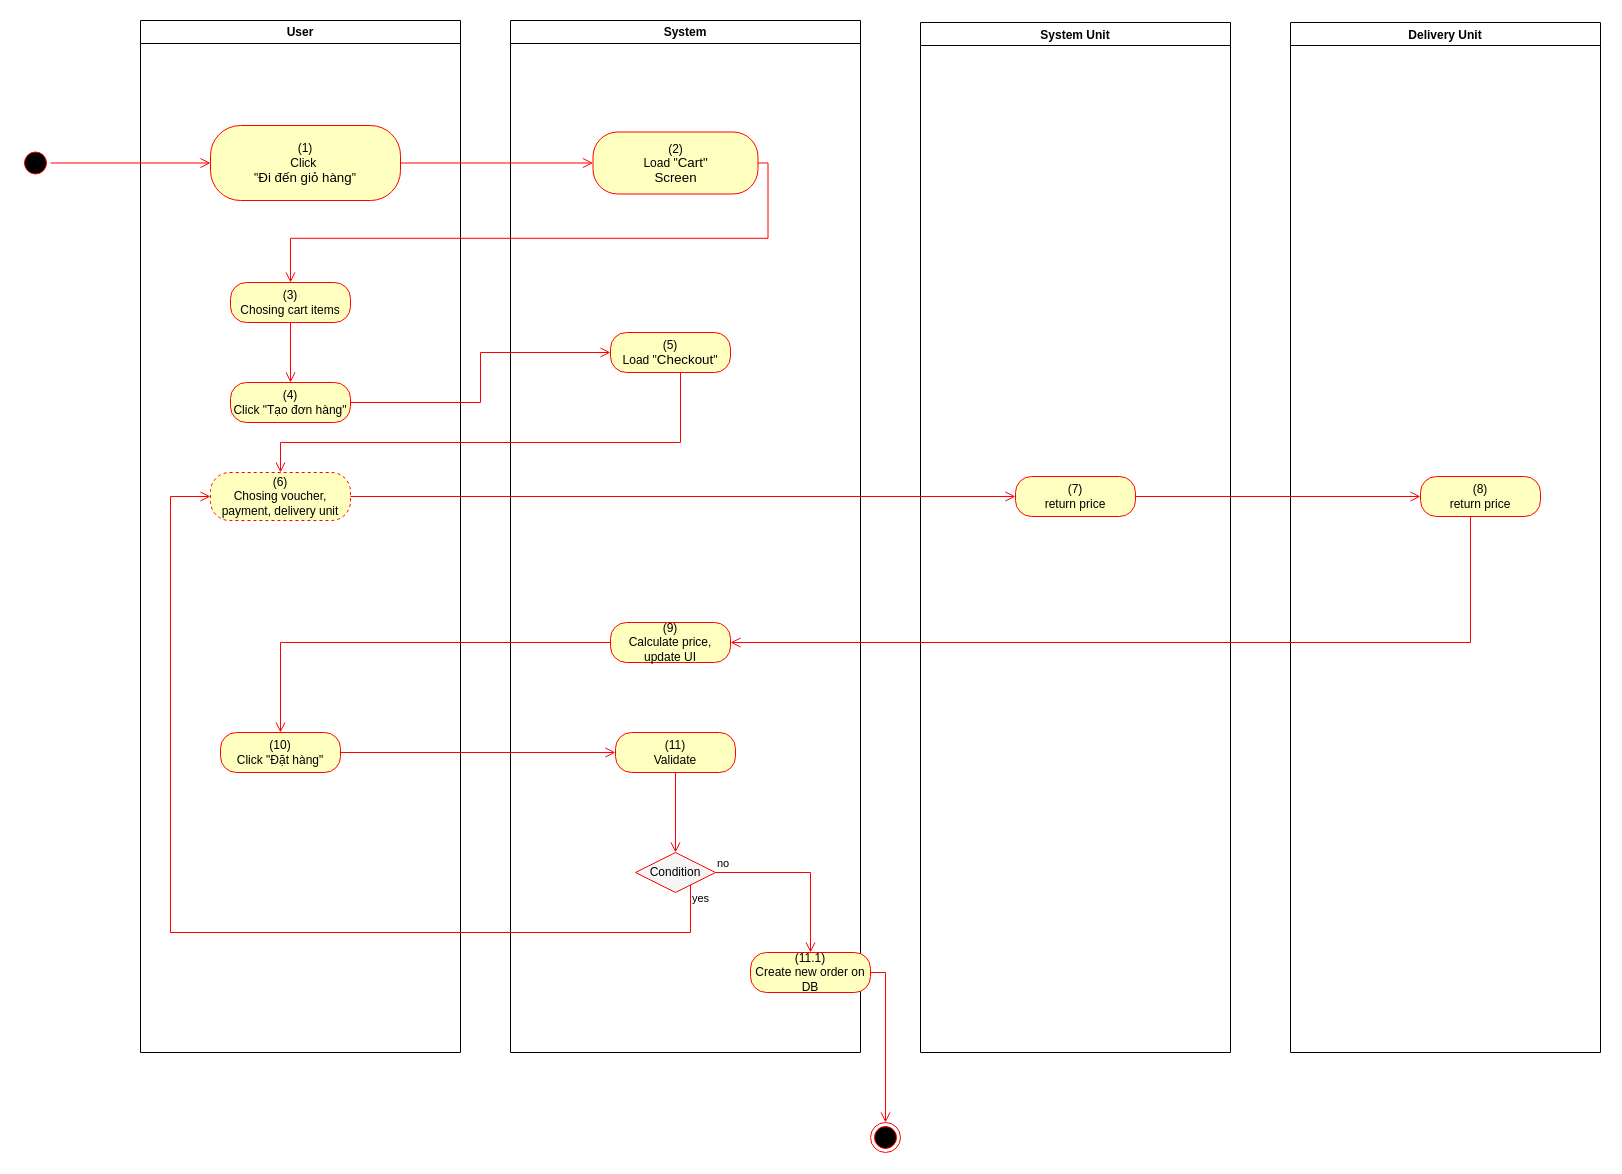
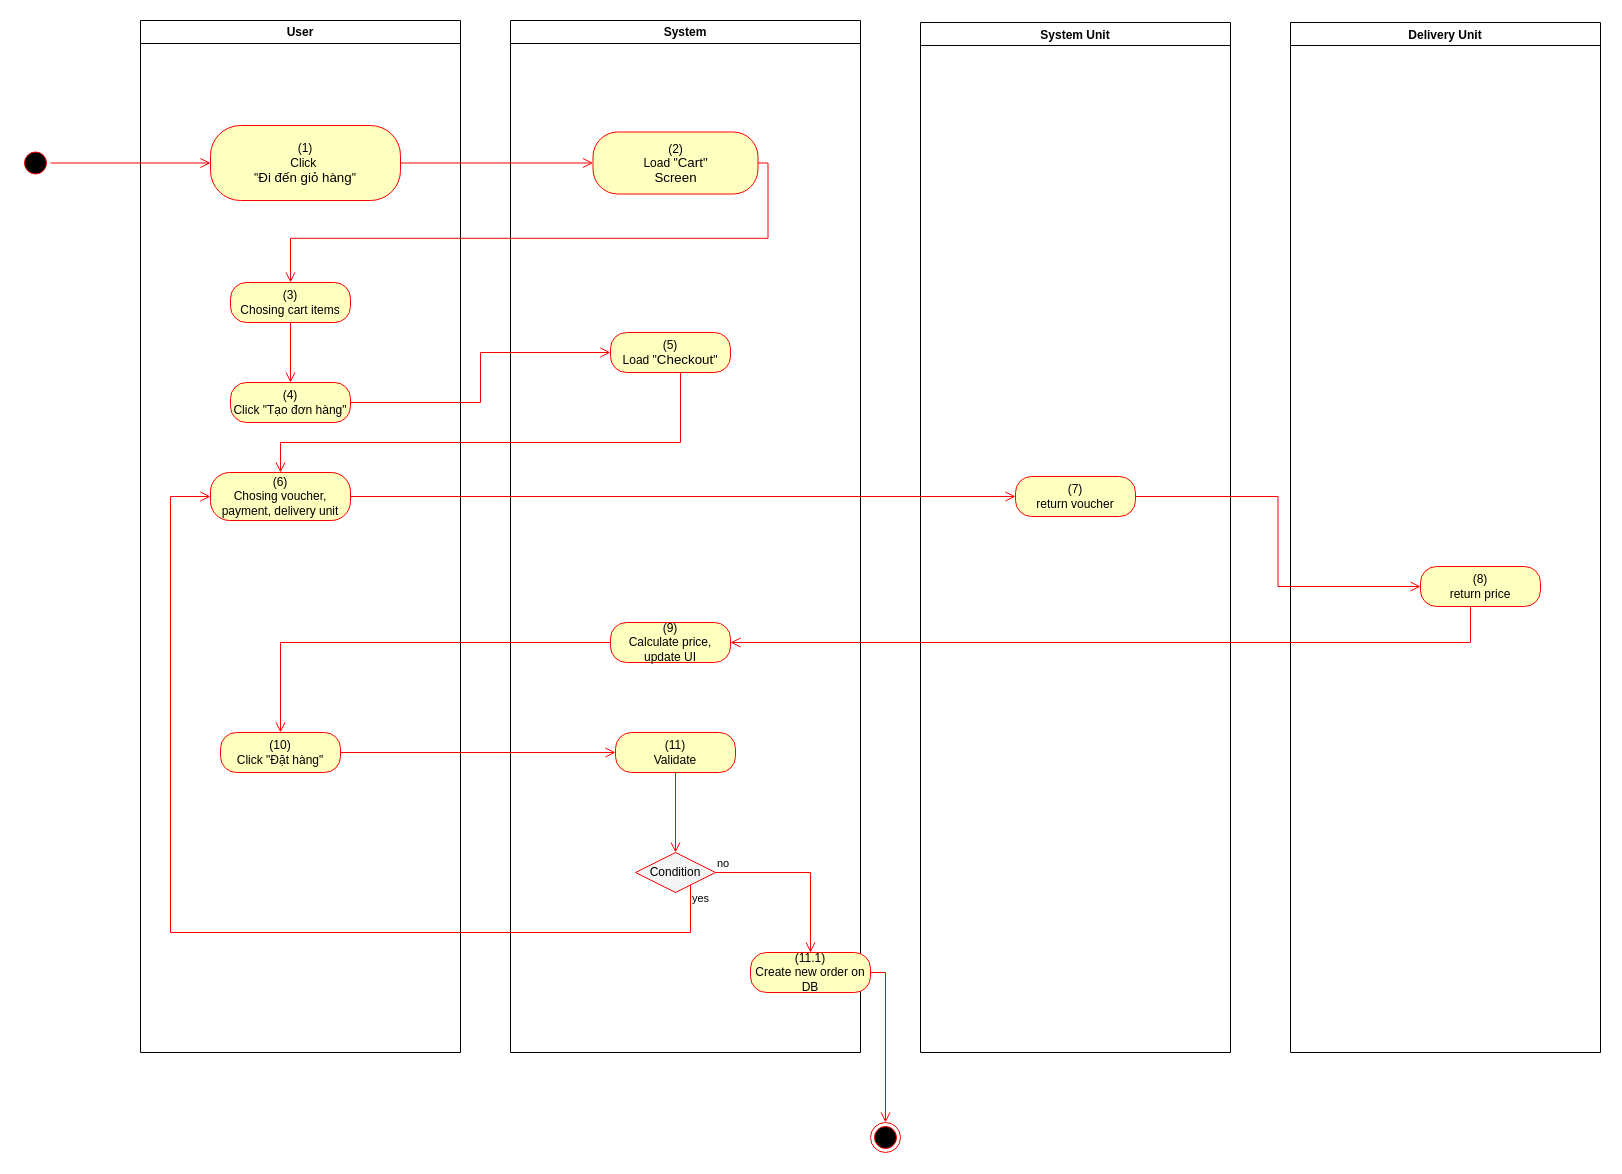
(281, 497) -> (281, 497)
(1076, 497) -> (1076, 497)
(1481, 497) -> (1481, 587)
